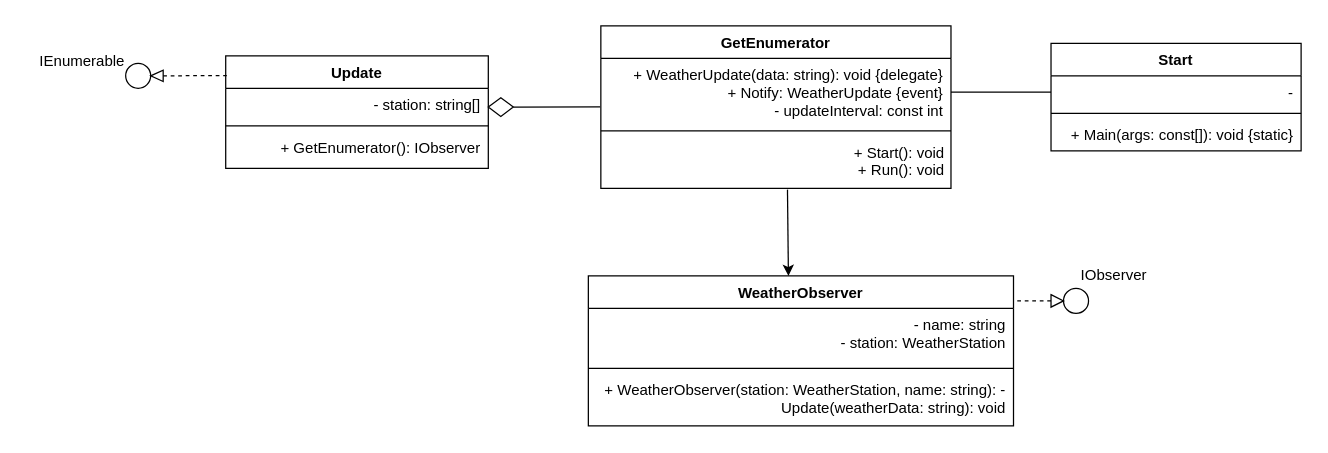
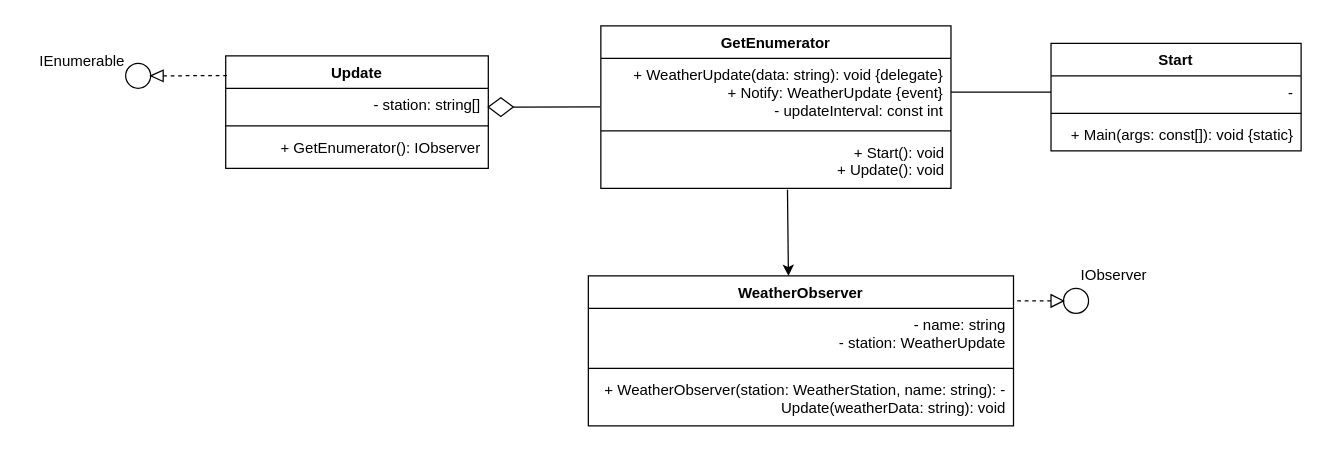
(663, 162) -> (668, 162)
(910, 335) -> (913, 335)
